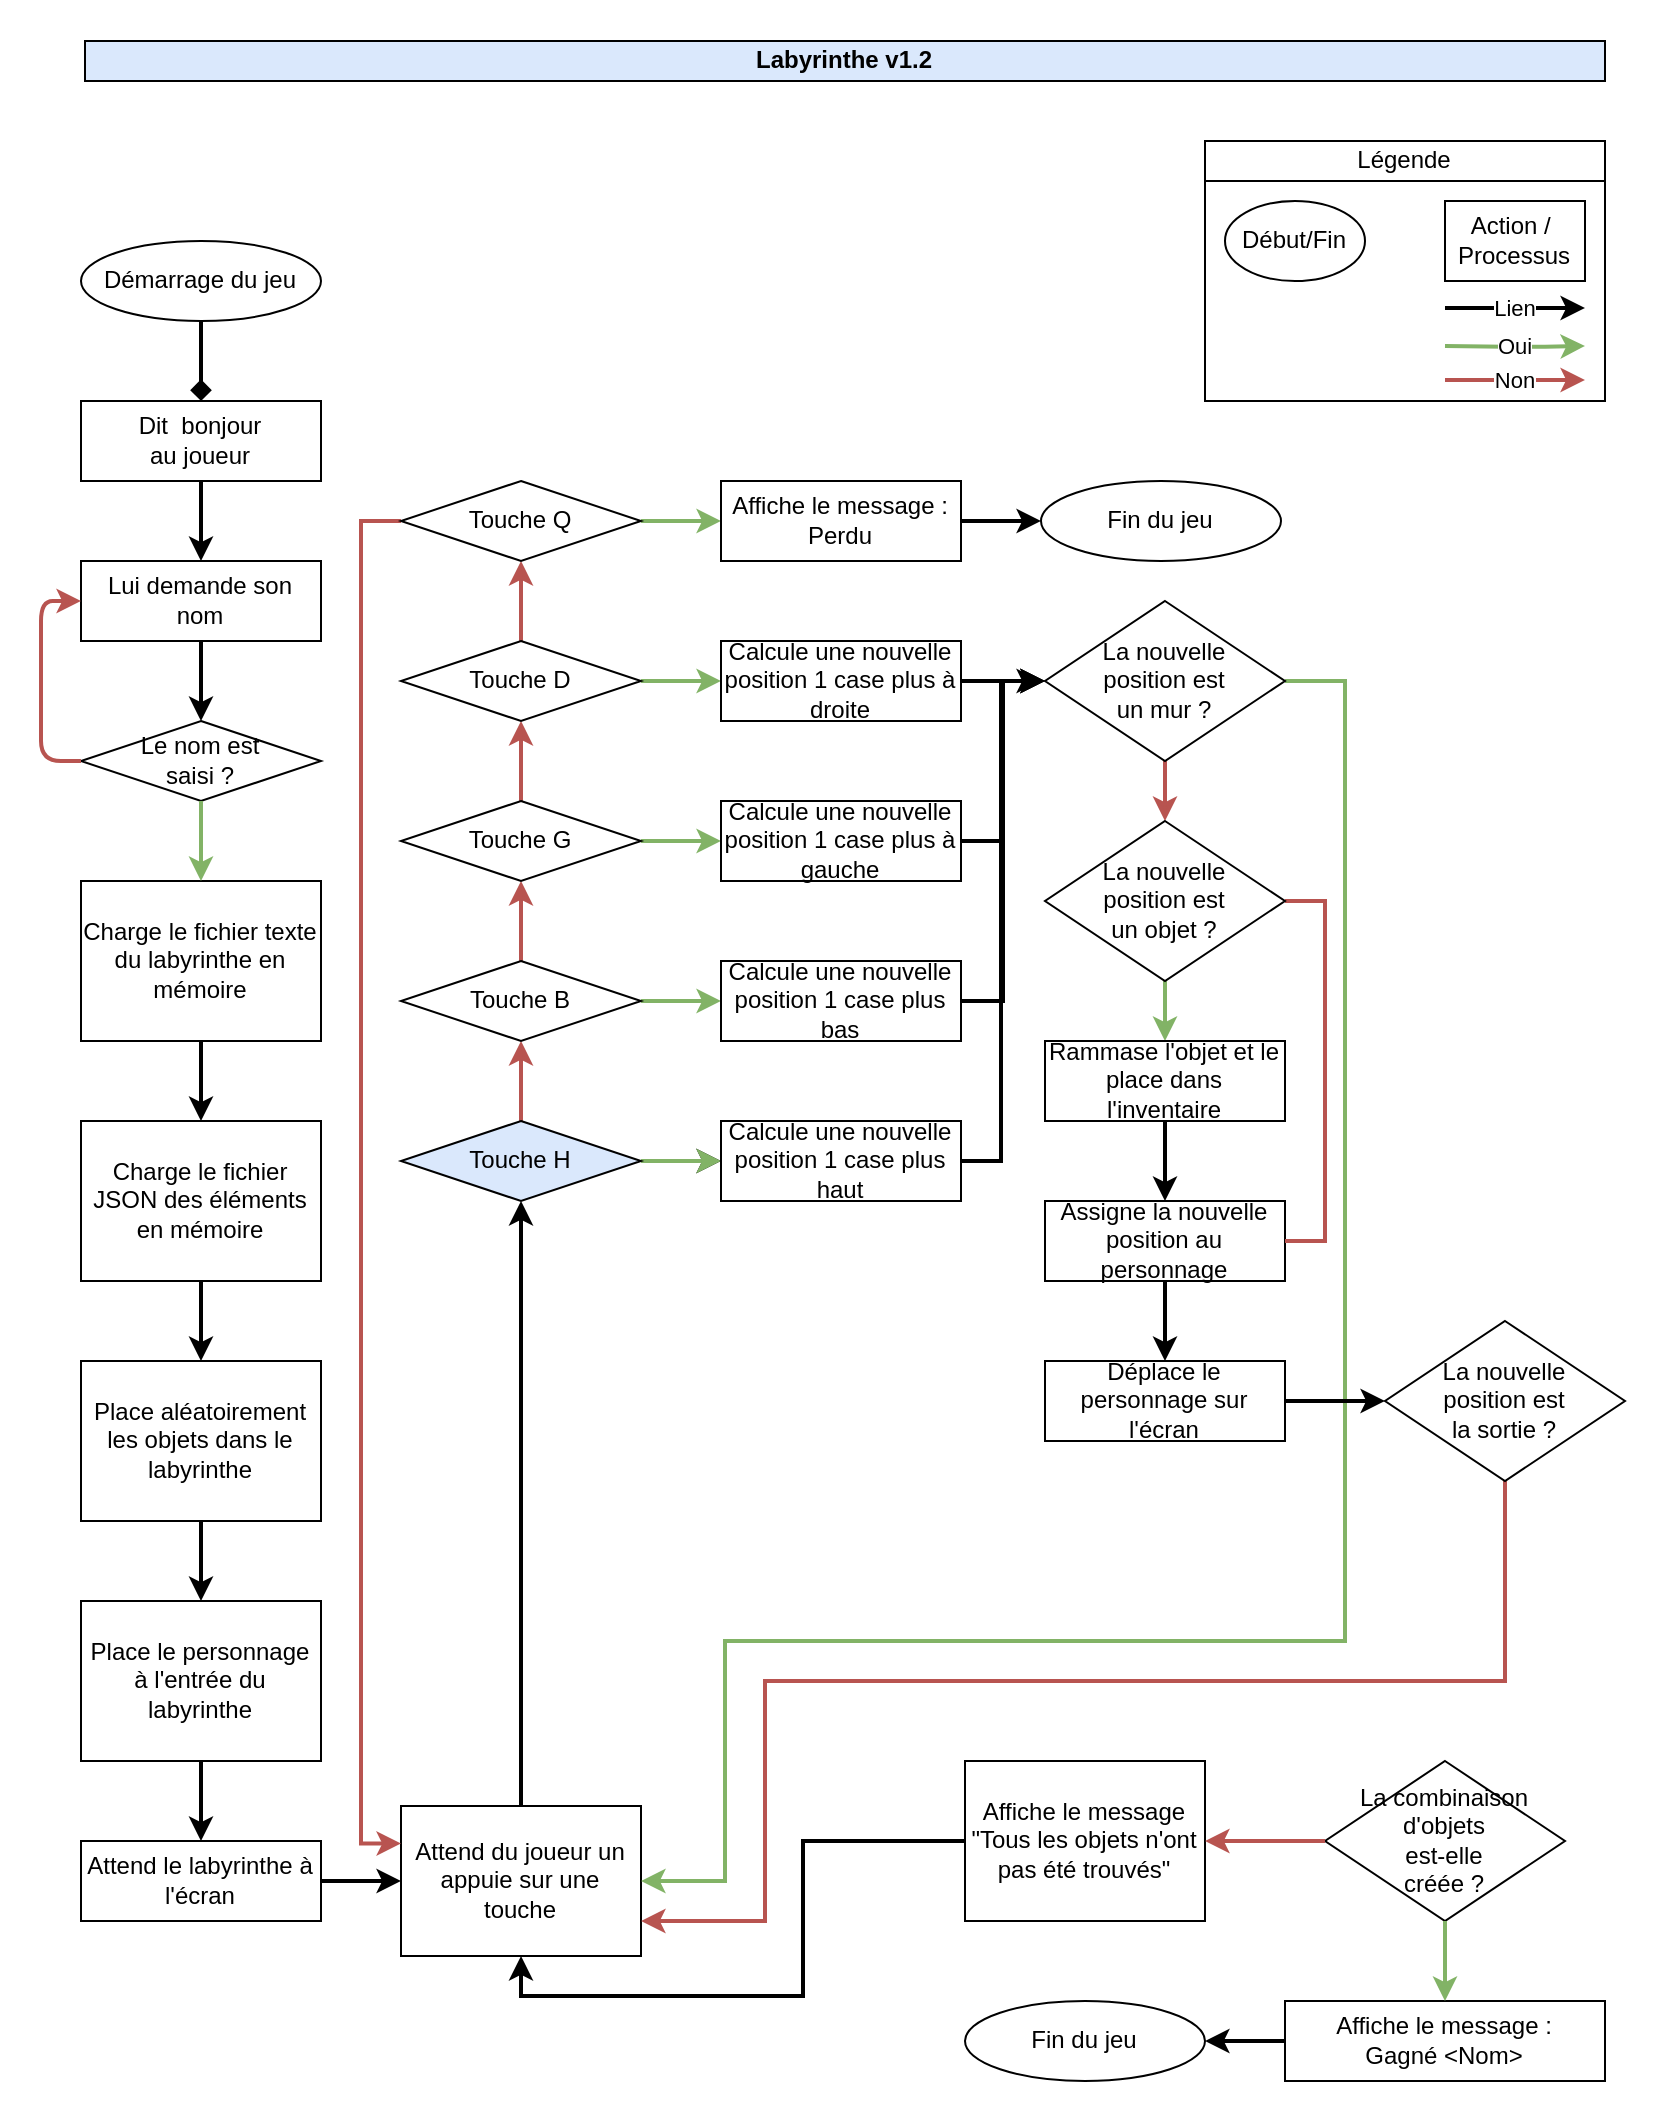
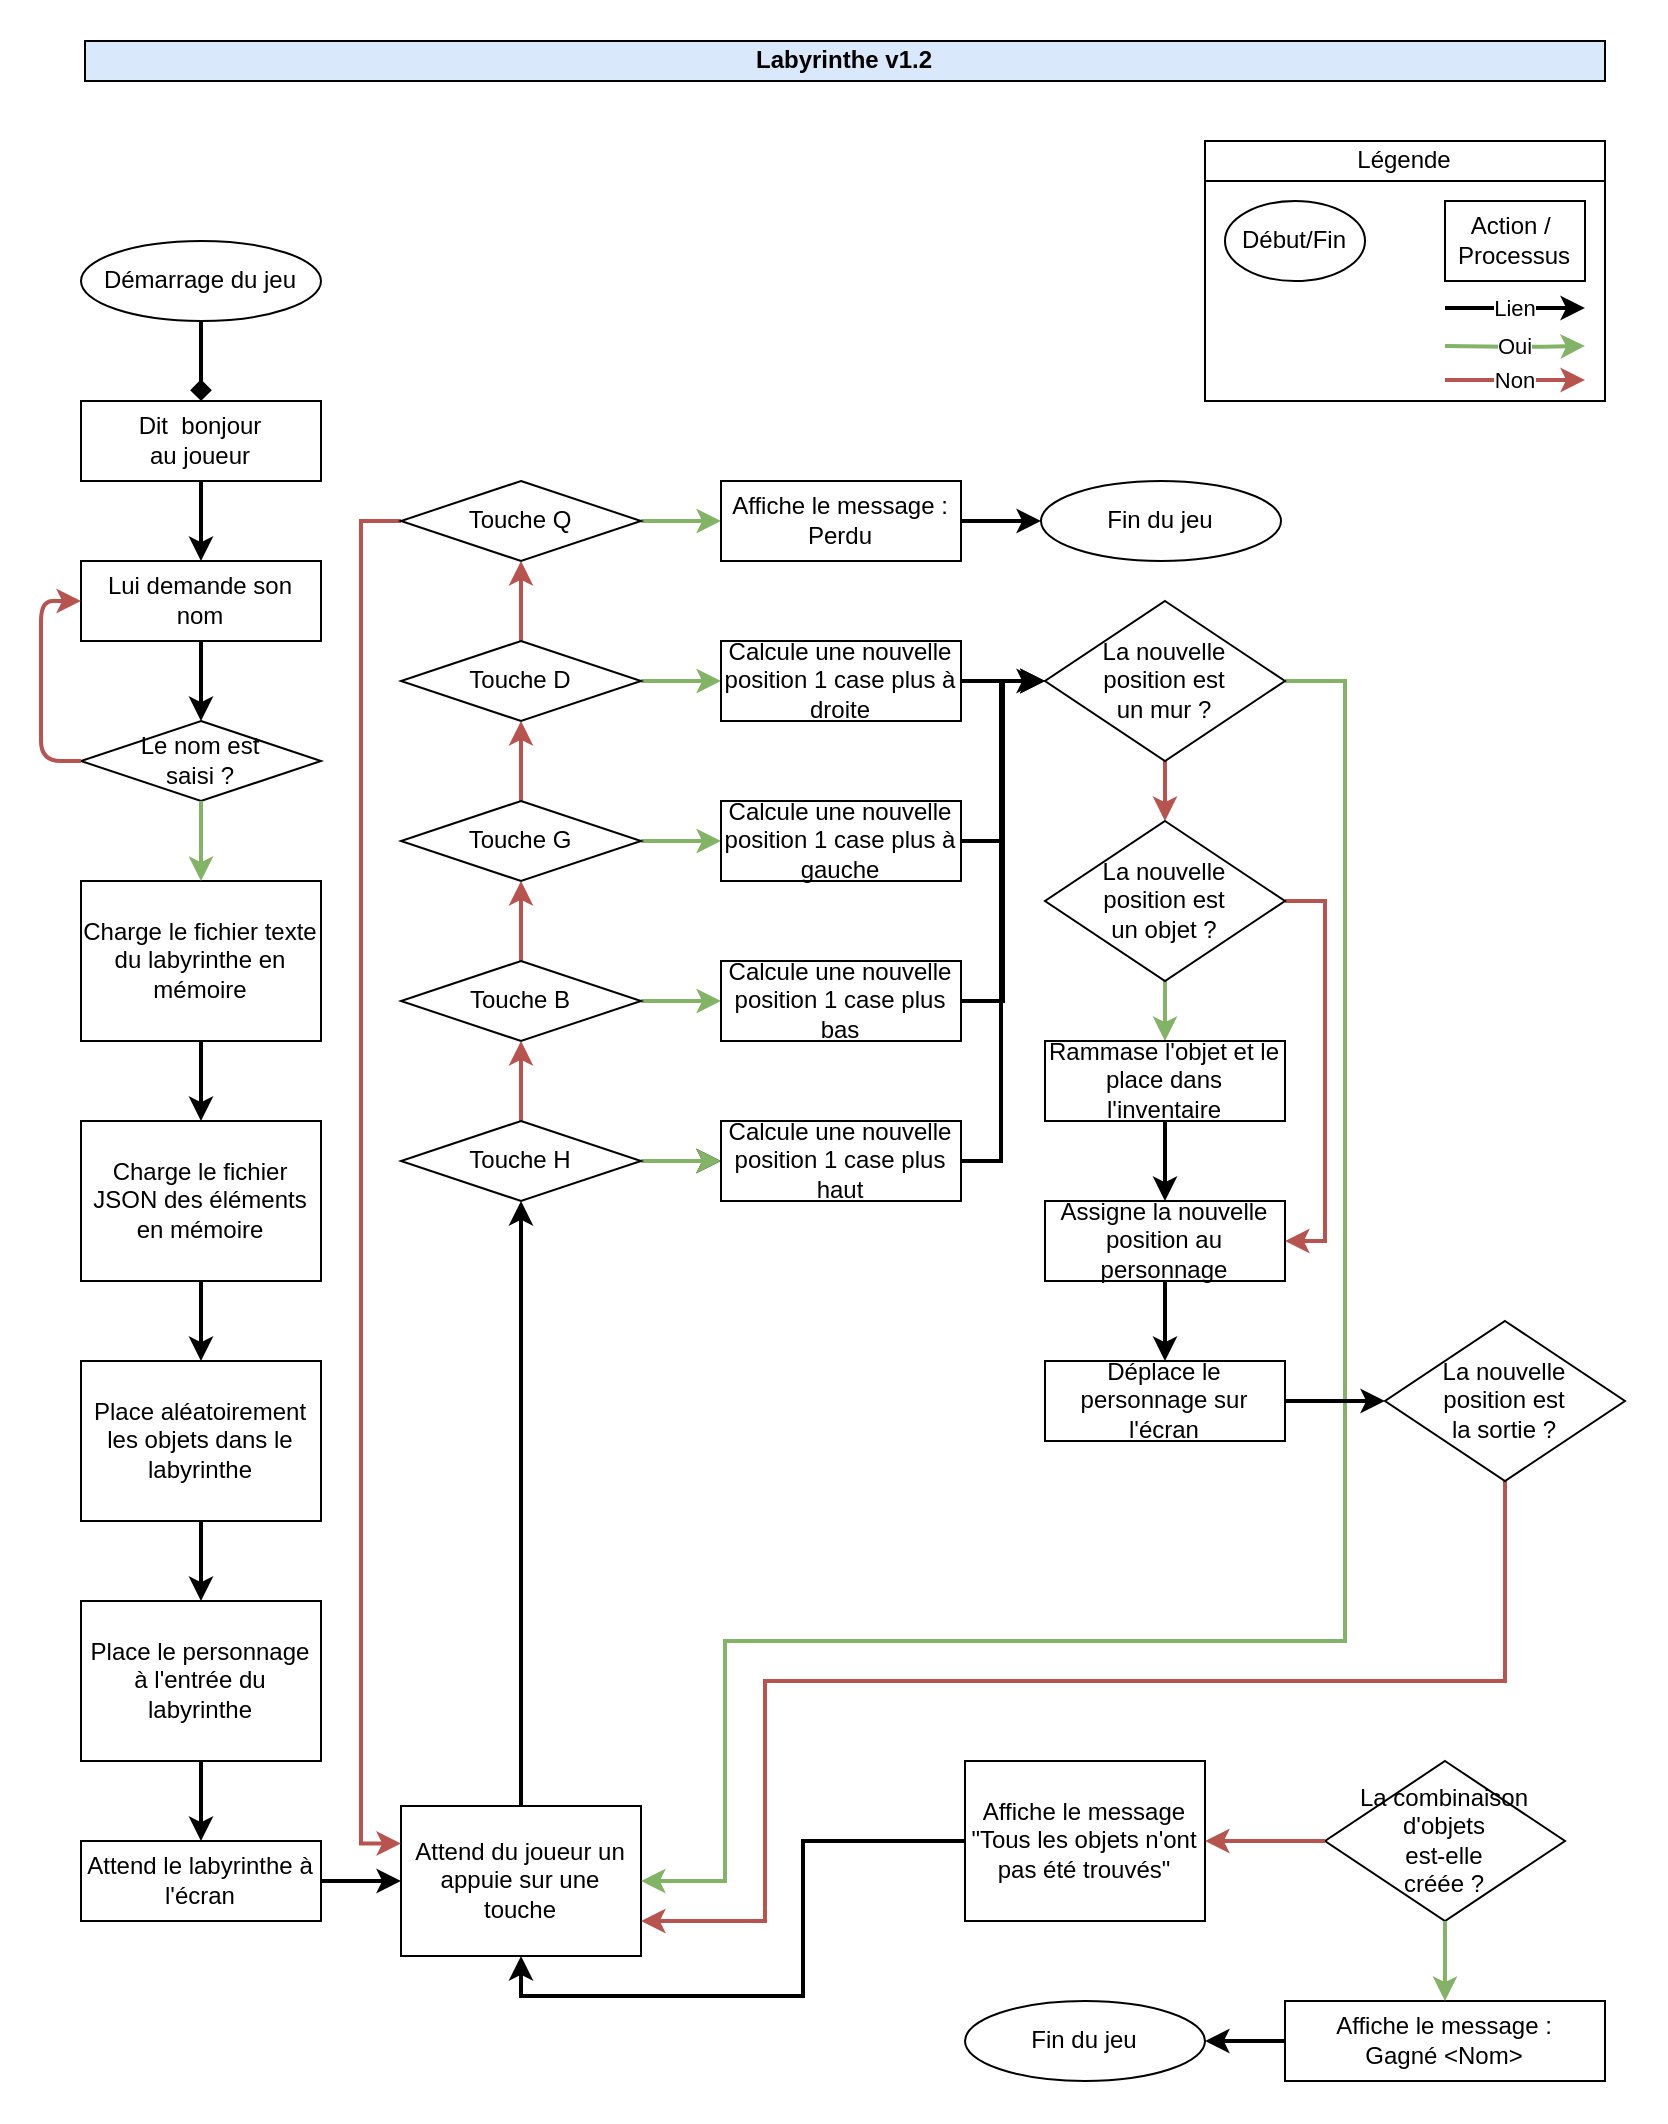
(521, 1161) -> (521, 1161)
(1296, 1241) -> (1304, 1241)
